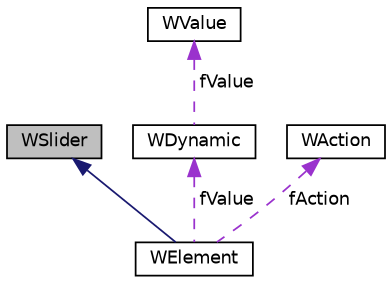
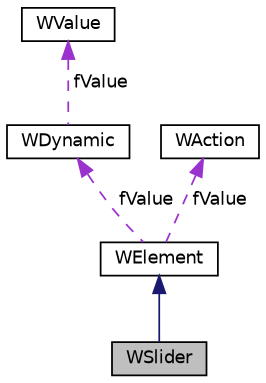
(317, 200) -> (217, 200)
(131, 206) -> (159, 318)
